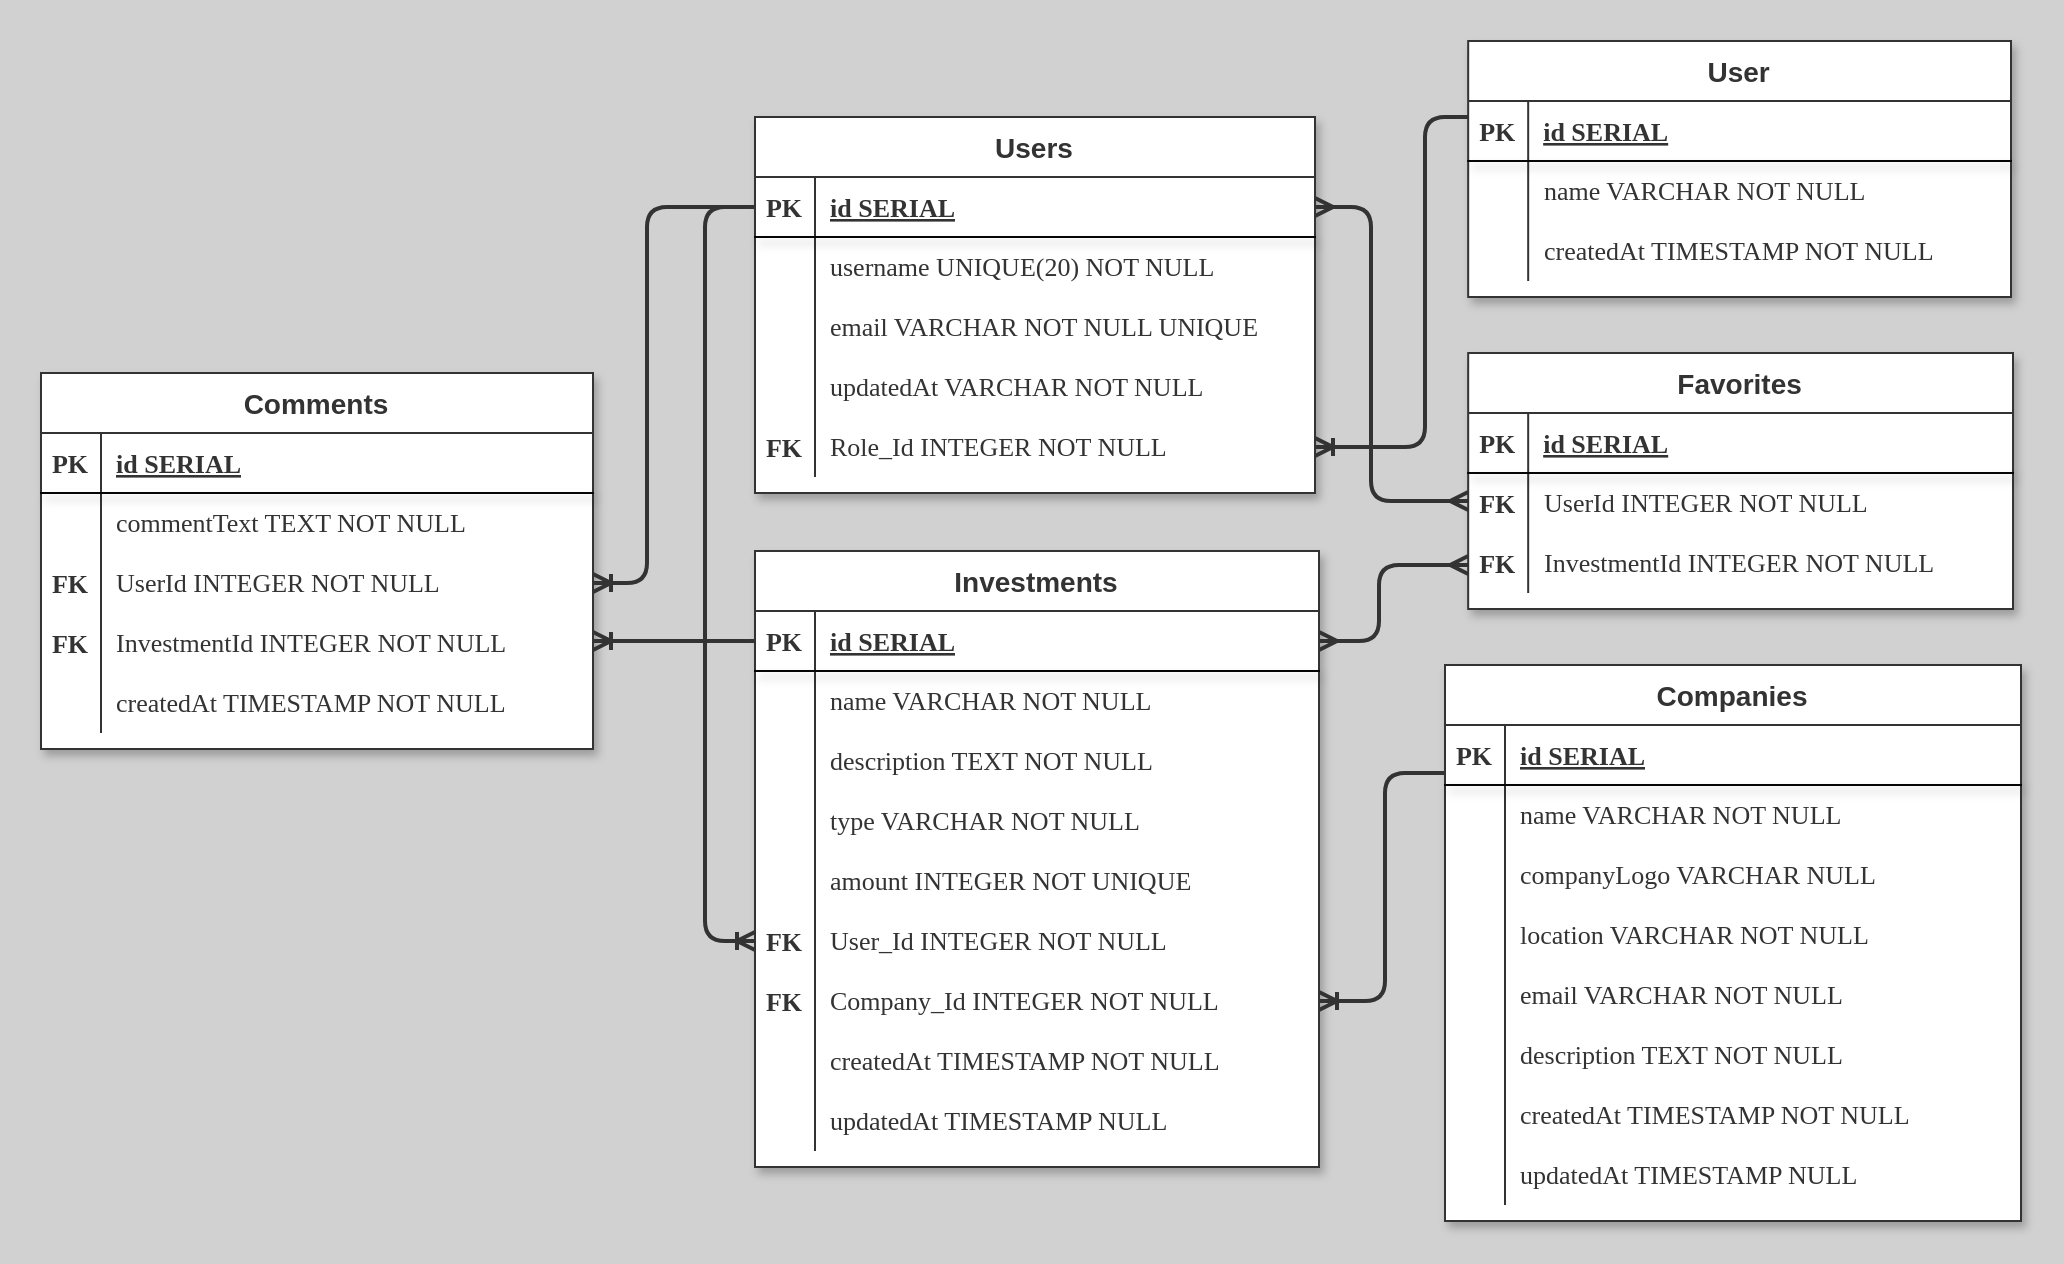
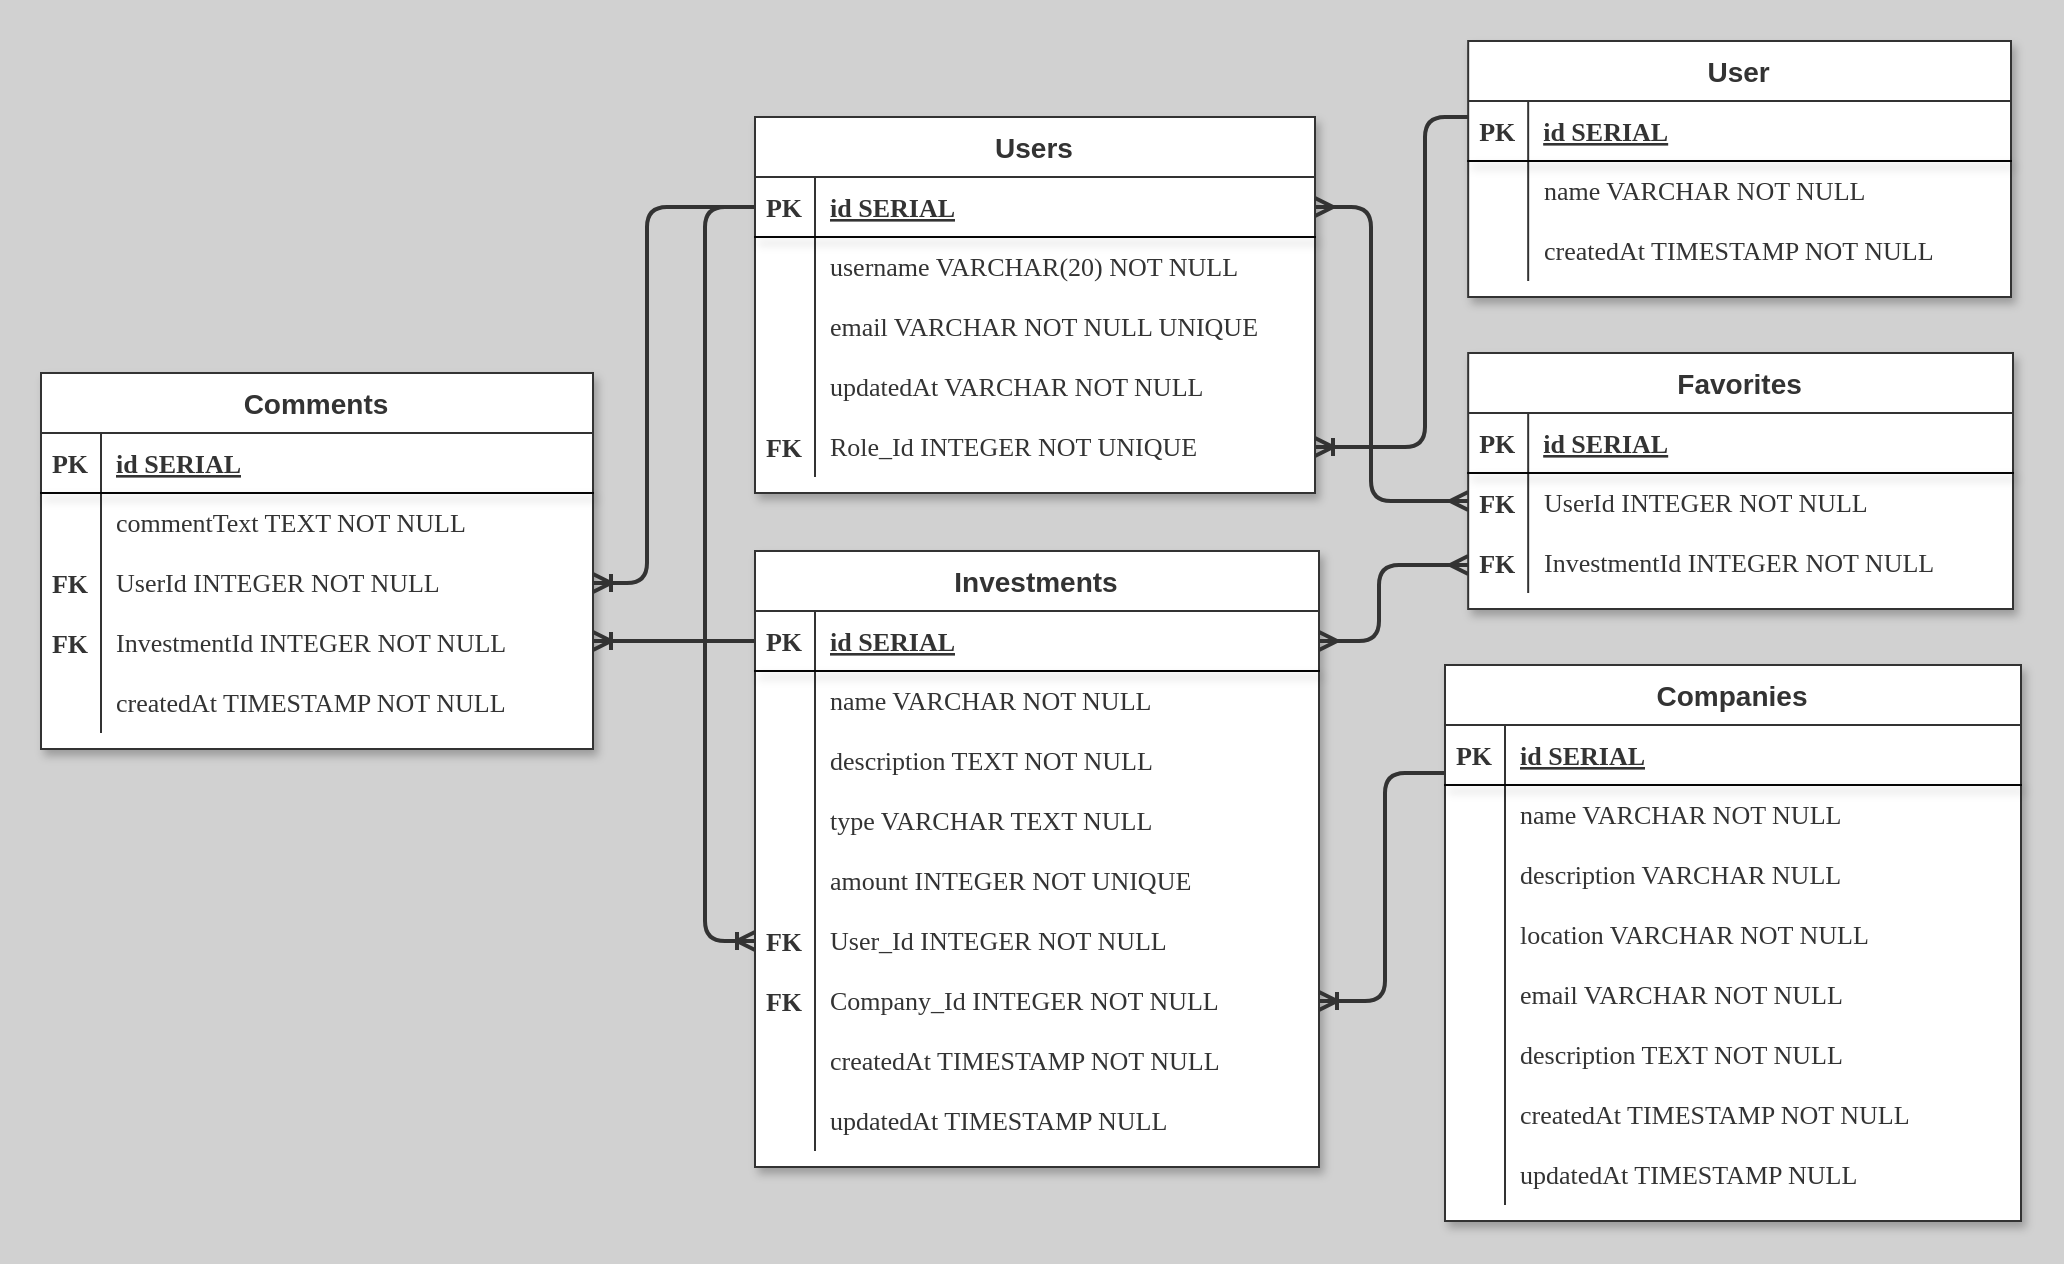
(1025, 267) -> (1032, 267)
(992, 447) -> (1007, 447)
(974, 821) -> (981, 821)
(1689, 875) -> (1682, 875)
